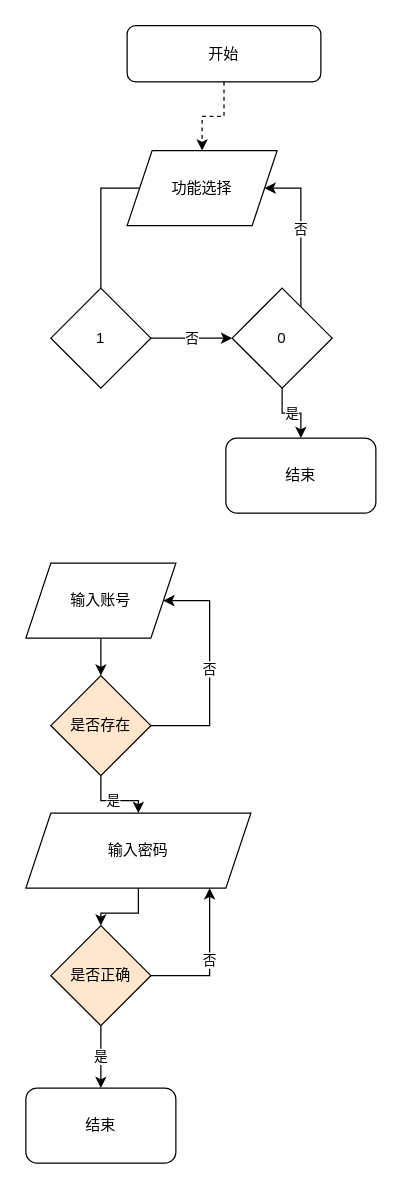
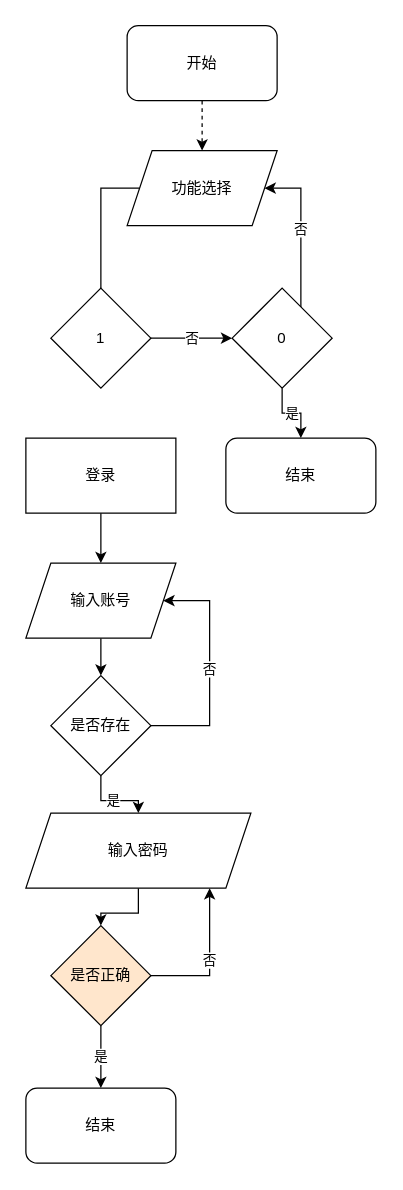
(224, 54) -> (202, 63)
none -> (101, 476)
none -> (101, 534)
(101, 726) -> (101, 726)
